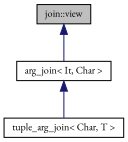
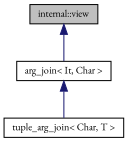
(64, 14) -> (64, 14)
